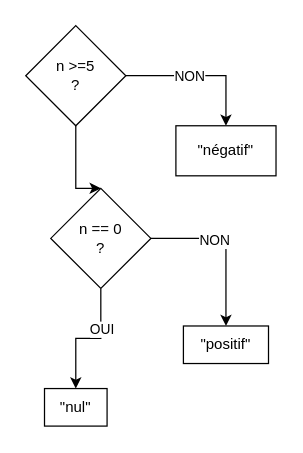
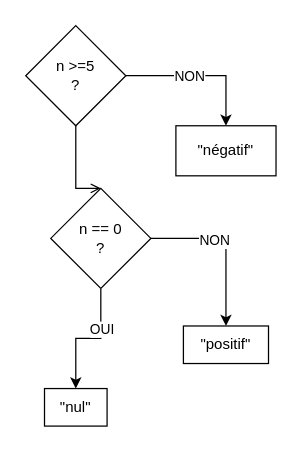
(91, 188) -> (93, 188)
